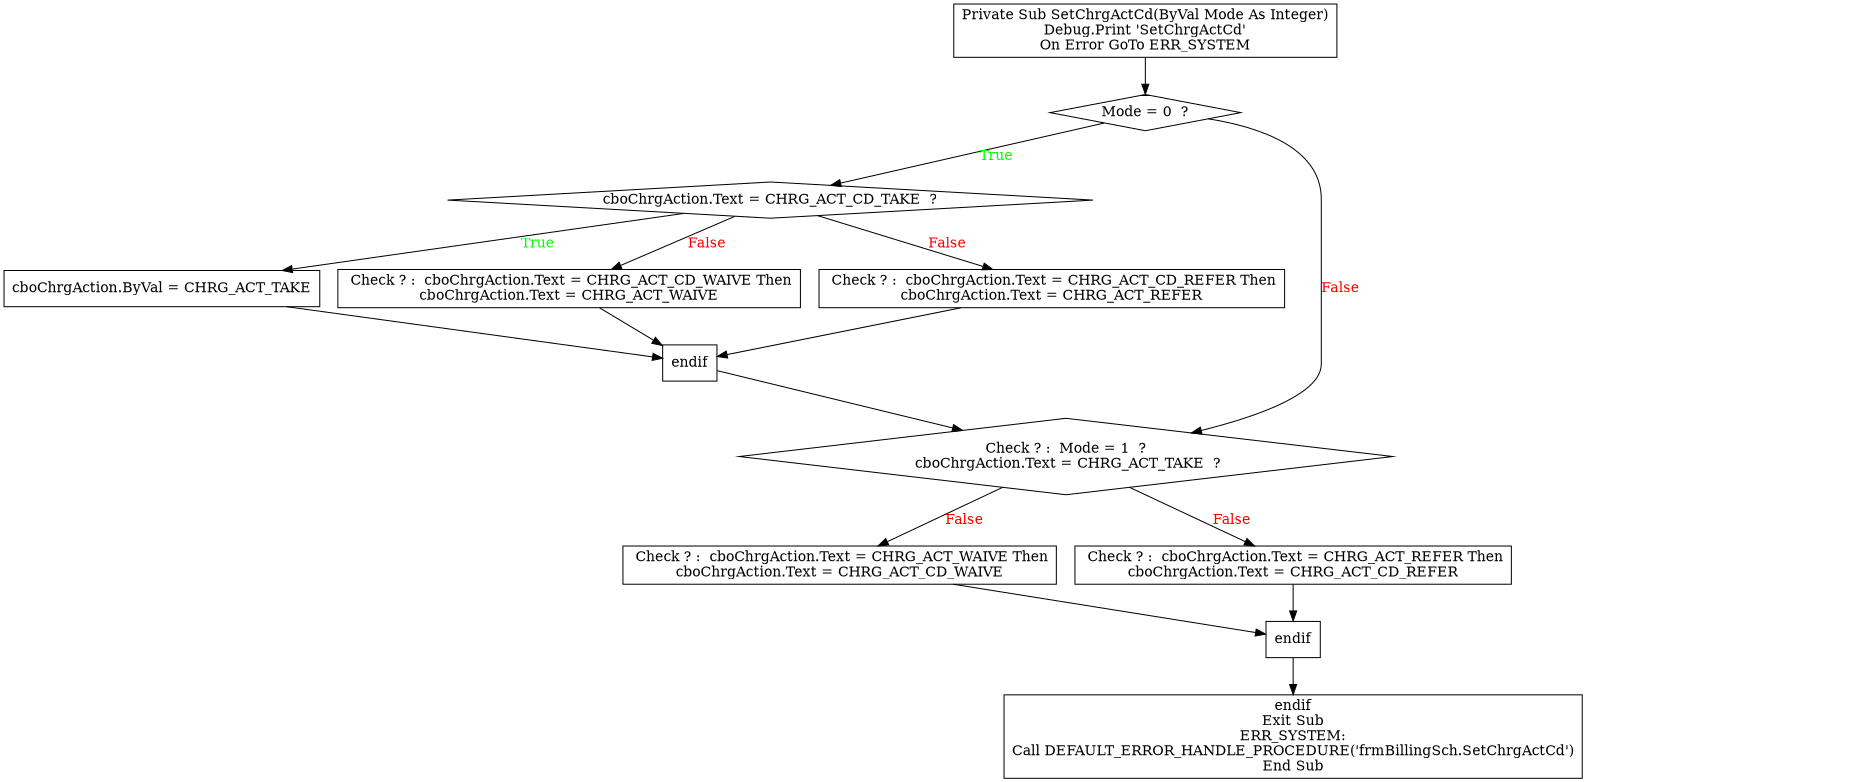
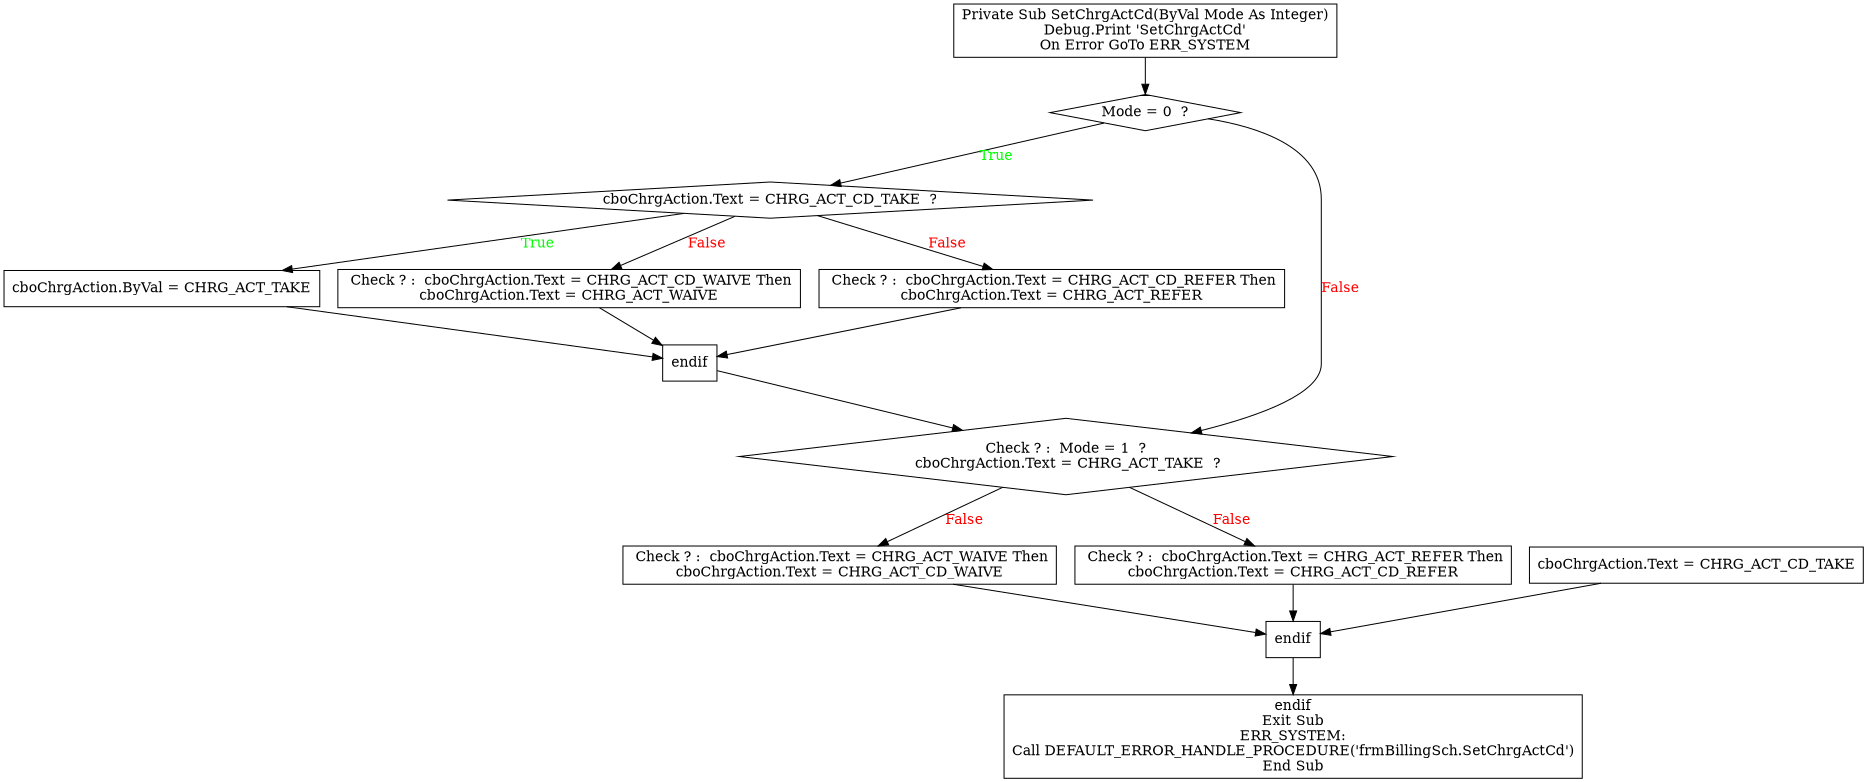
none -> (1696, 565)
